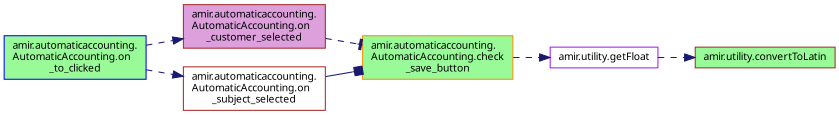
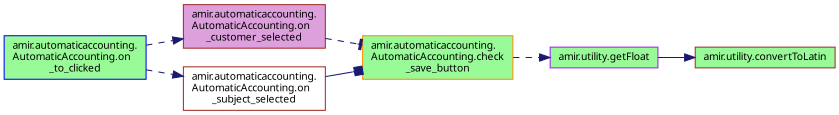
(604, 58) -> (604, 58)
(671, 58) -> (671, 58)
